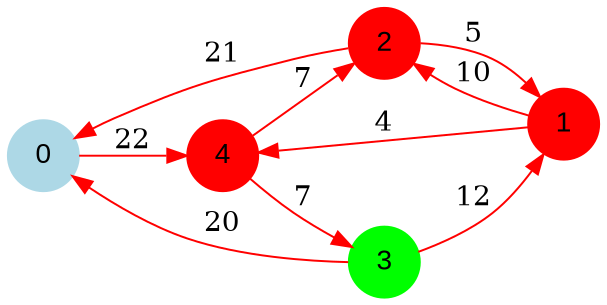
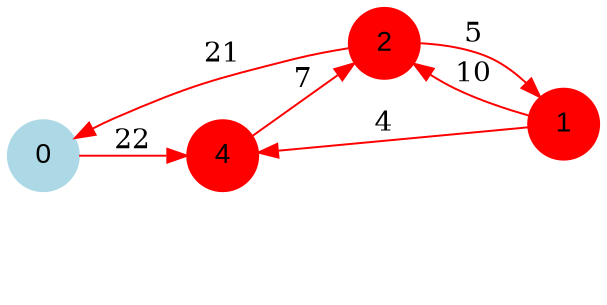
(384, 262) -> none
